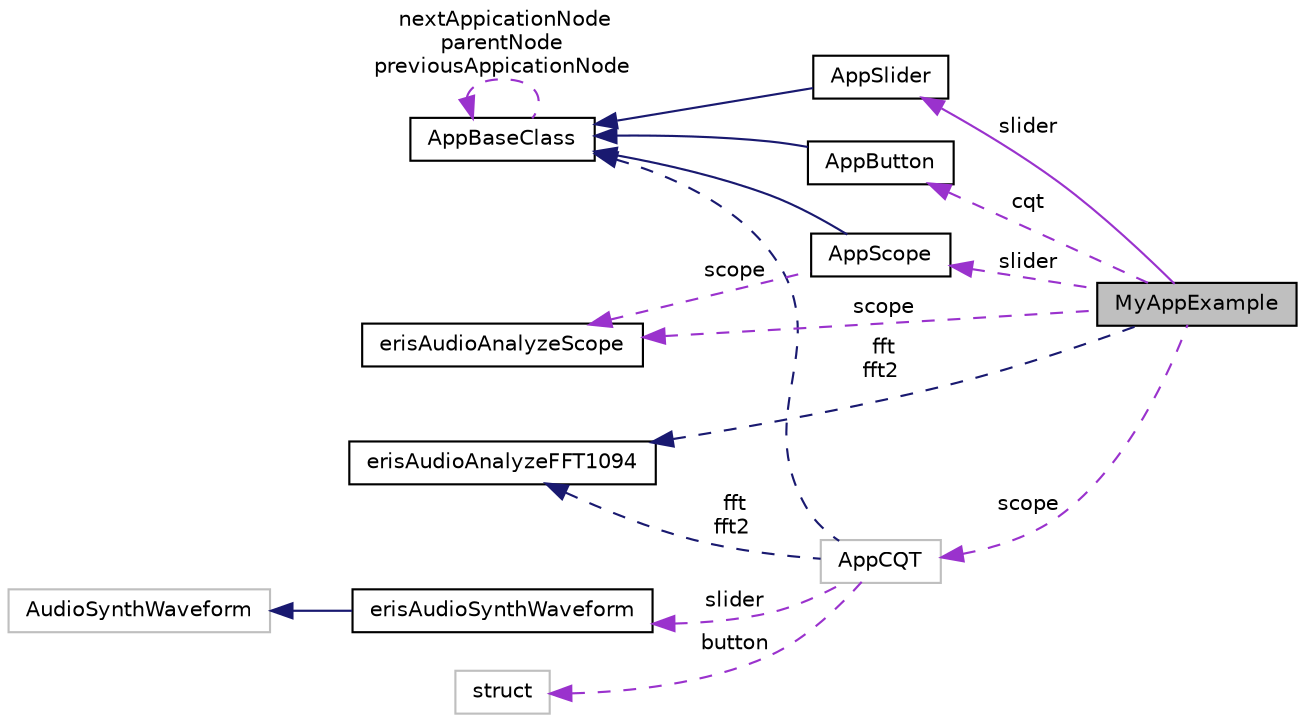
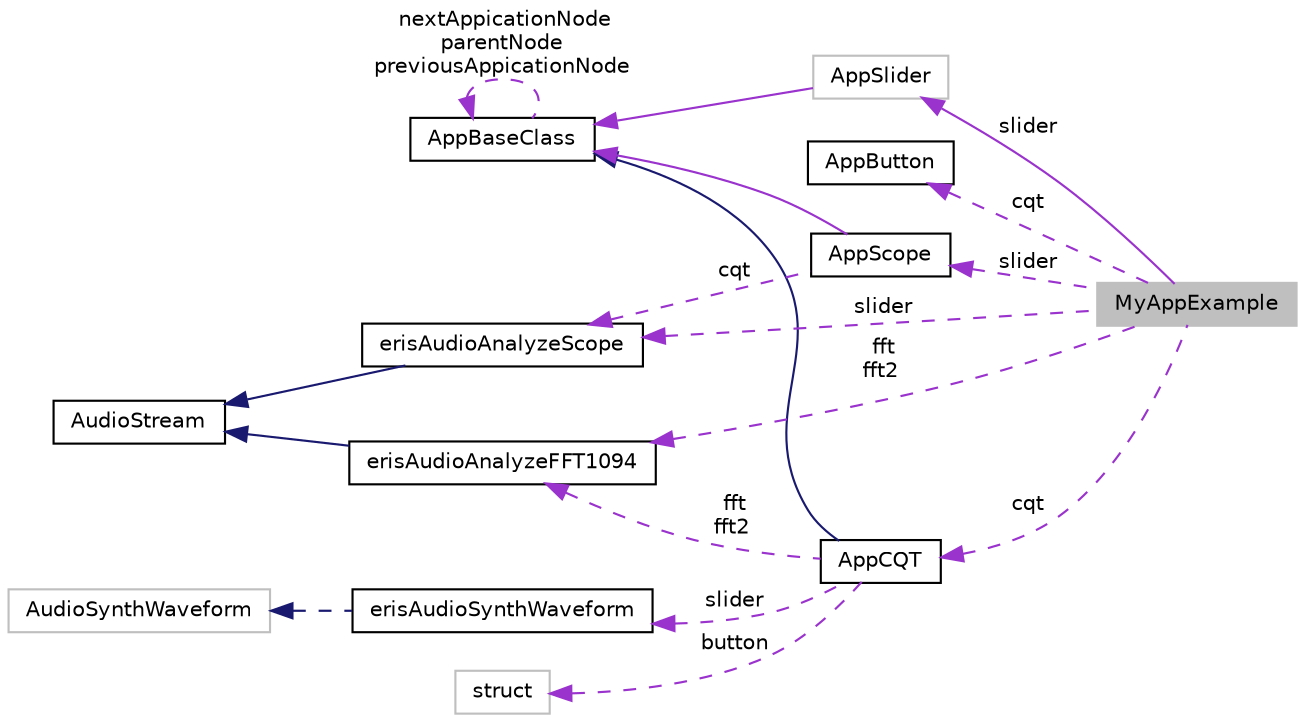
(881, 77) -> (881, 77)
(715, 104) -> (715, 104)
(713, 137) -> none
(736, 184) -> (736, 184)
(732, 271) -> (732, 271)
(1197, 304) -> (1197, 304)
(881, 308) -> (881, 308)
(796, 311) -> (796, 311)
(910, 394) -> (910, 394)
none -> (139, 422)
(1025, 505) -> (1025, 505)
(690, 539) -> (690, 539)
(881, 561) -> (881, 561)
(323, 611) -> (323, 611)
